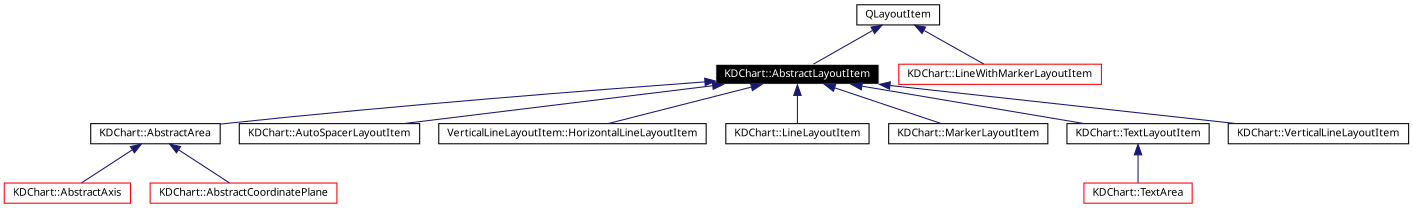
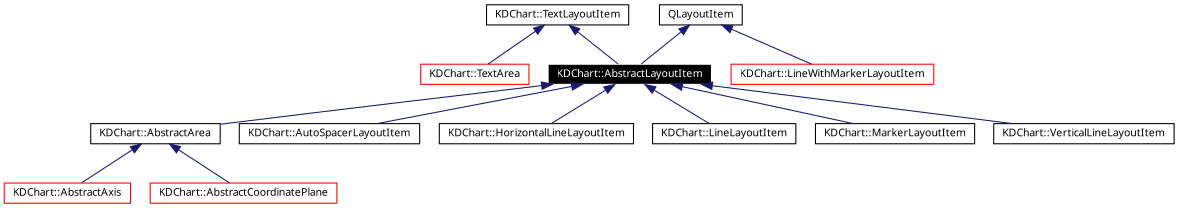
(973, 105) -> (598, 48)
(572, 134) -> (536, 134)
